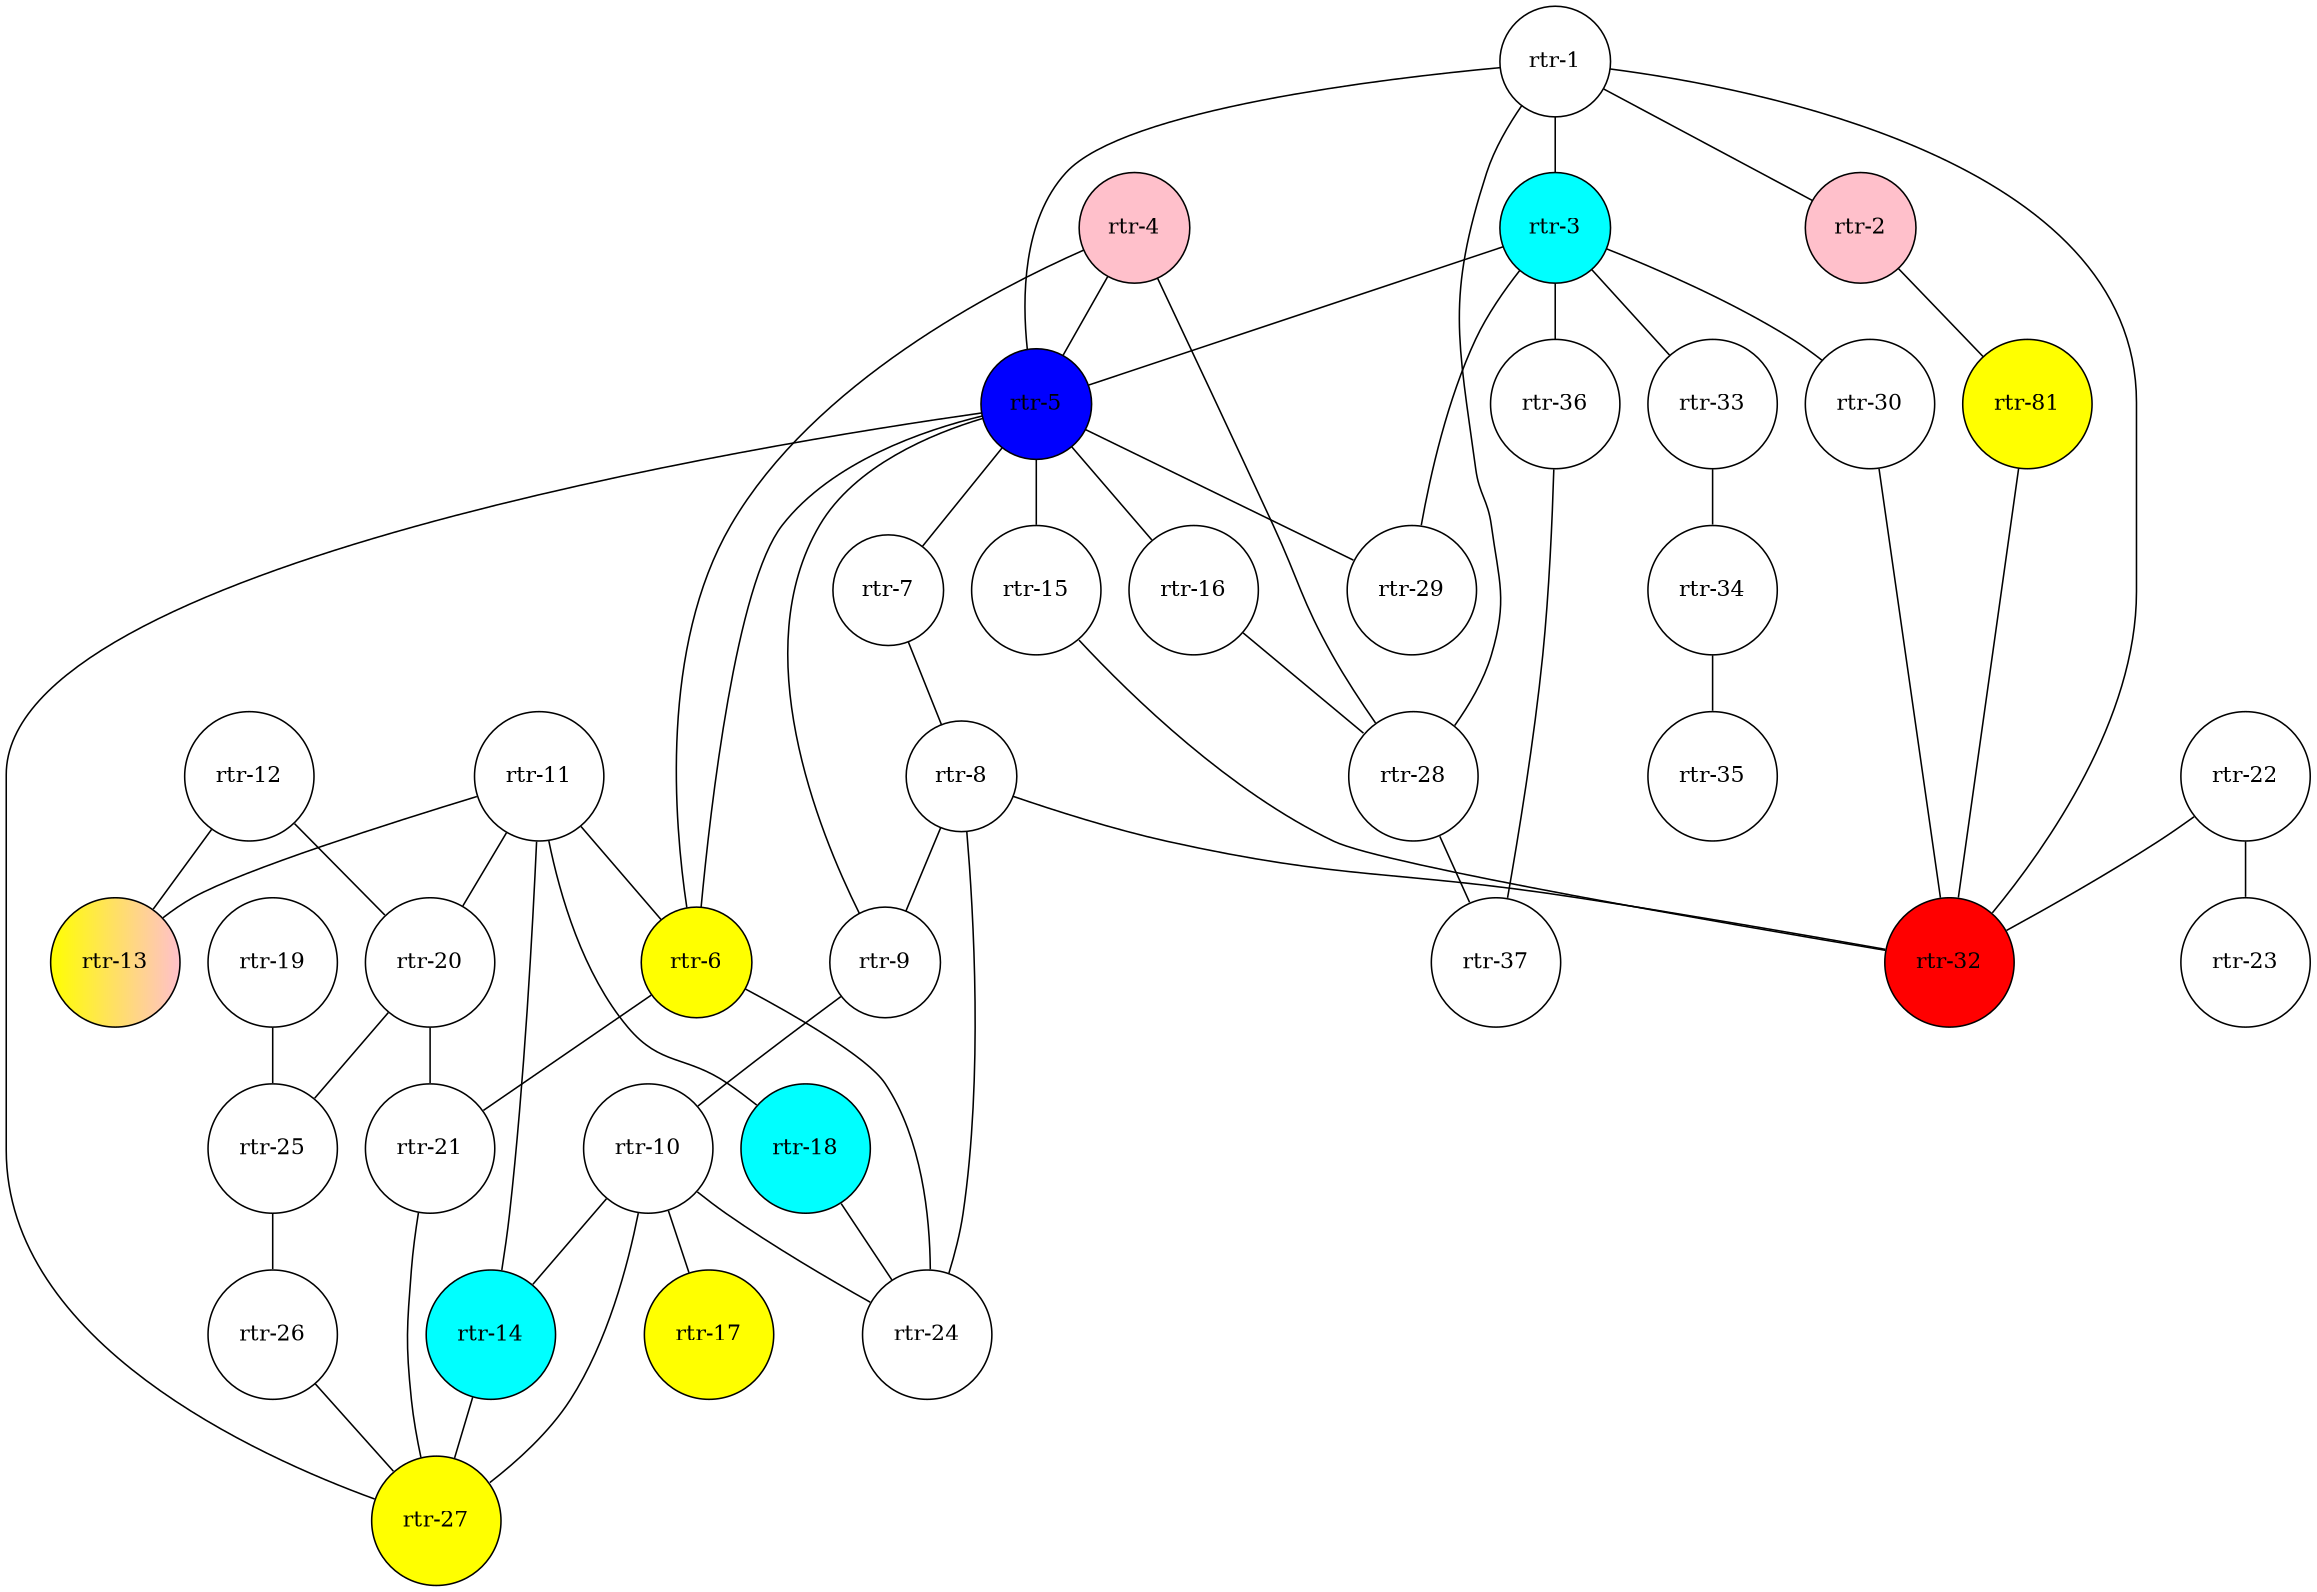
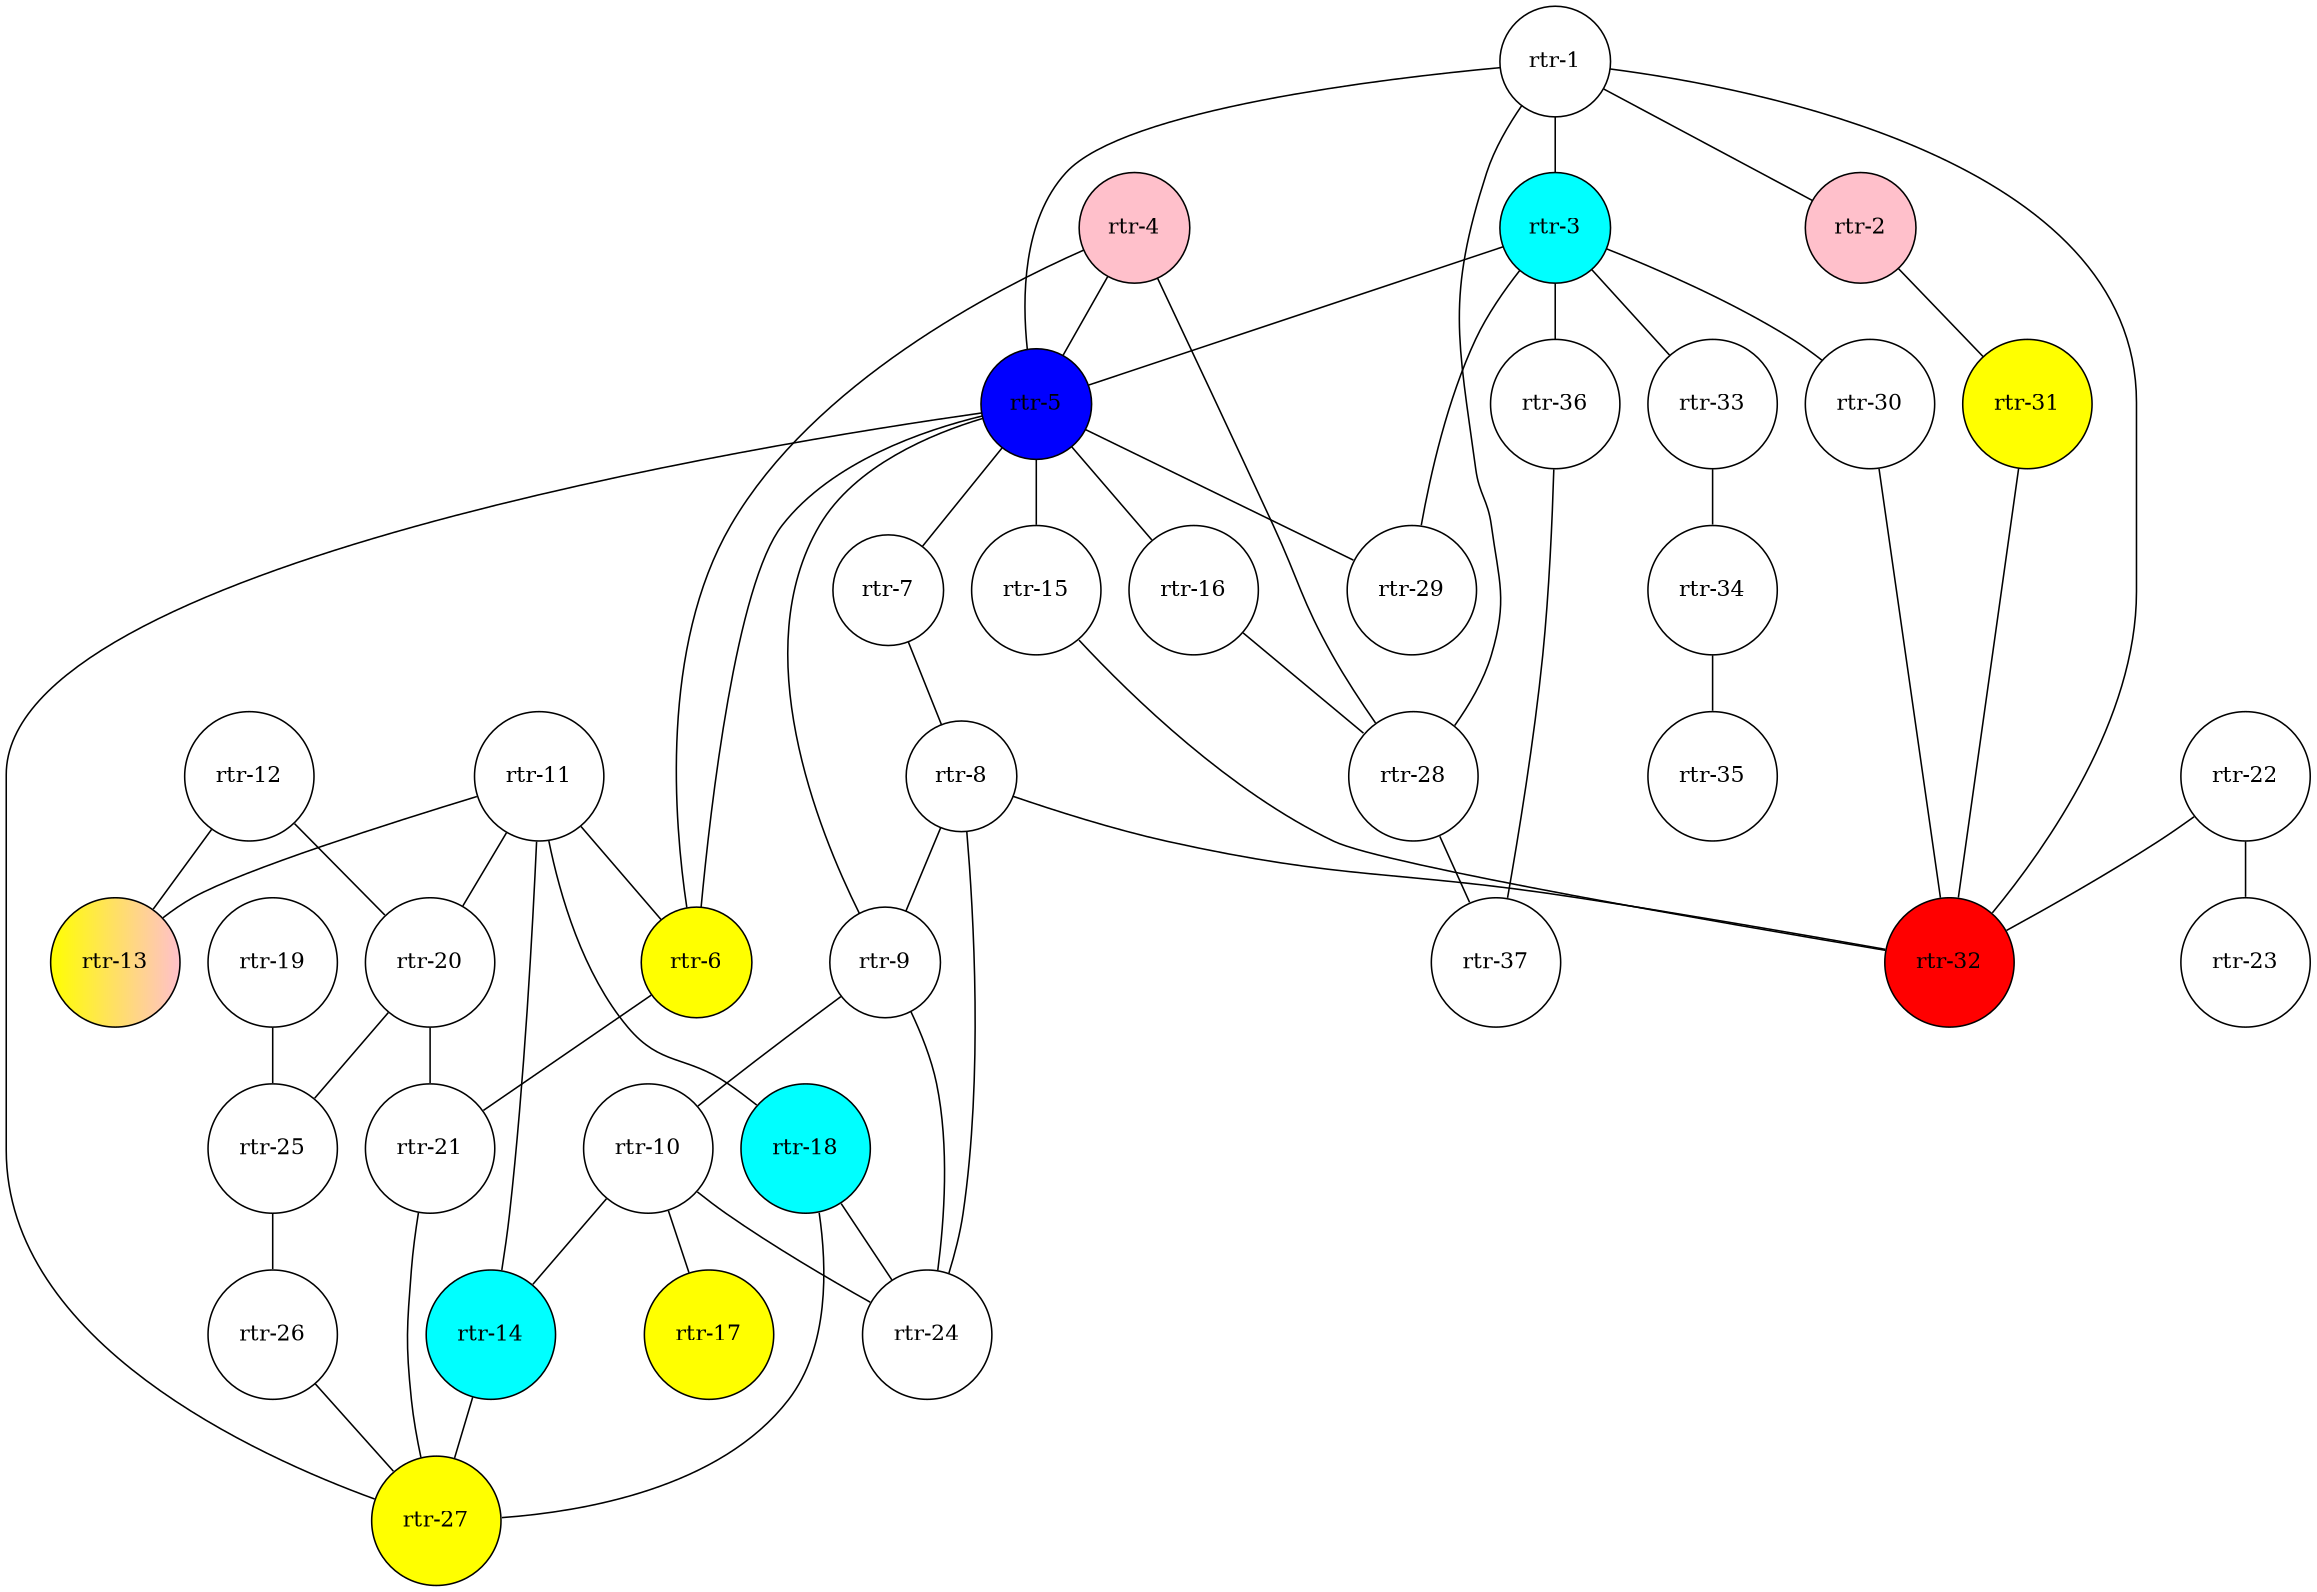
(2027, 404) -> (2027, 404)
(891, 1094) -> (943, 1138)
(590, 1363) -> (743, 1442)
